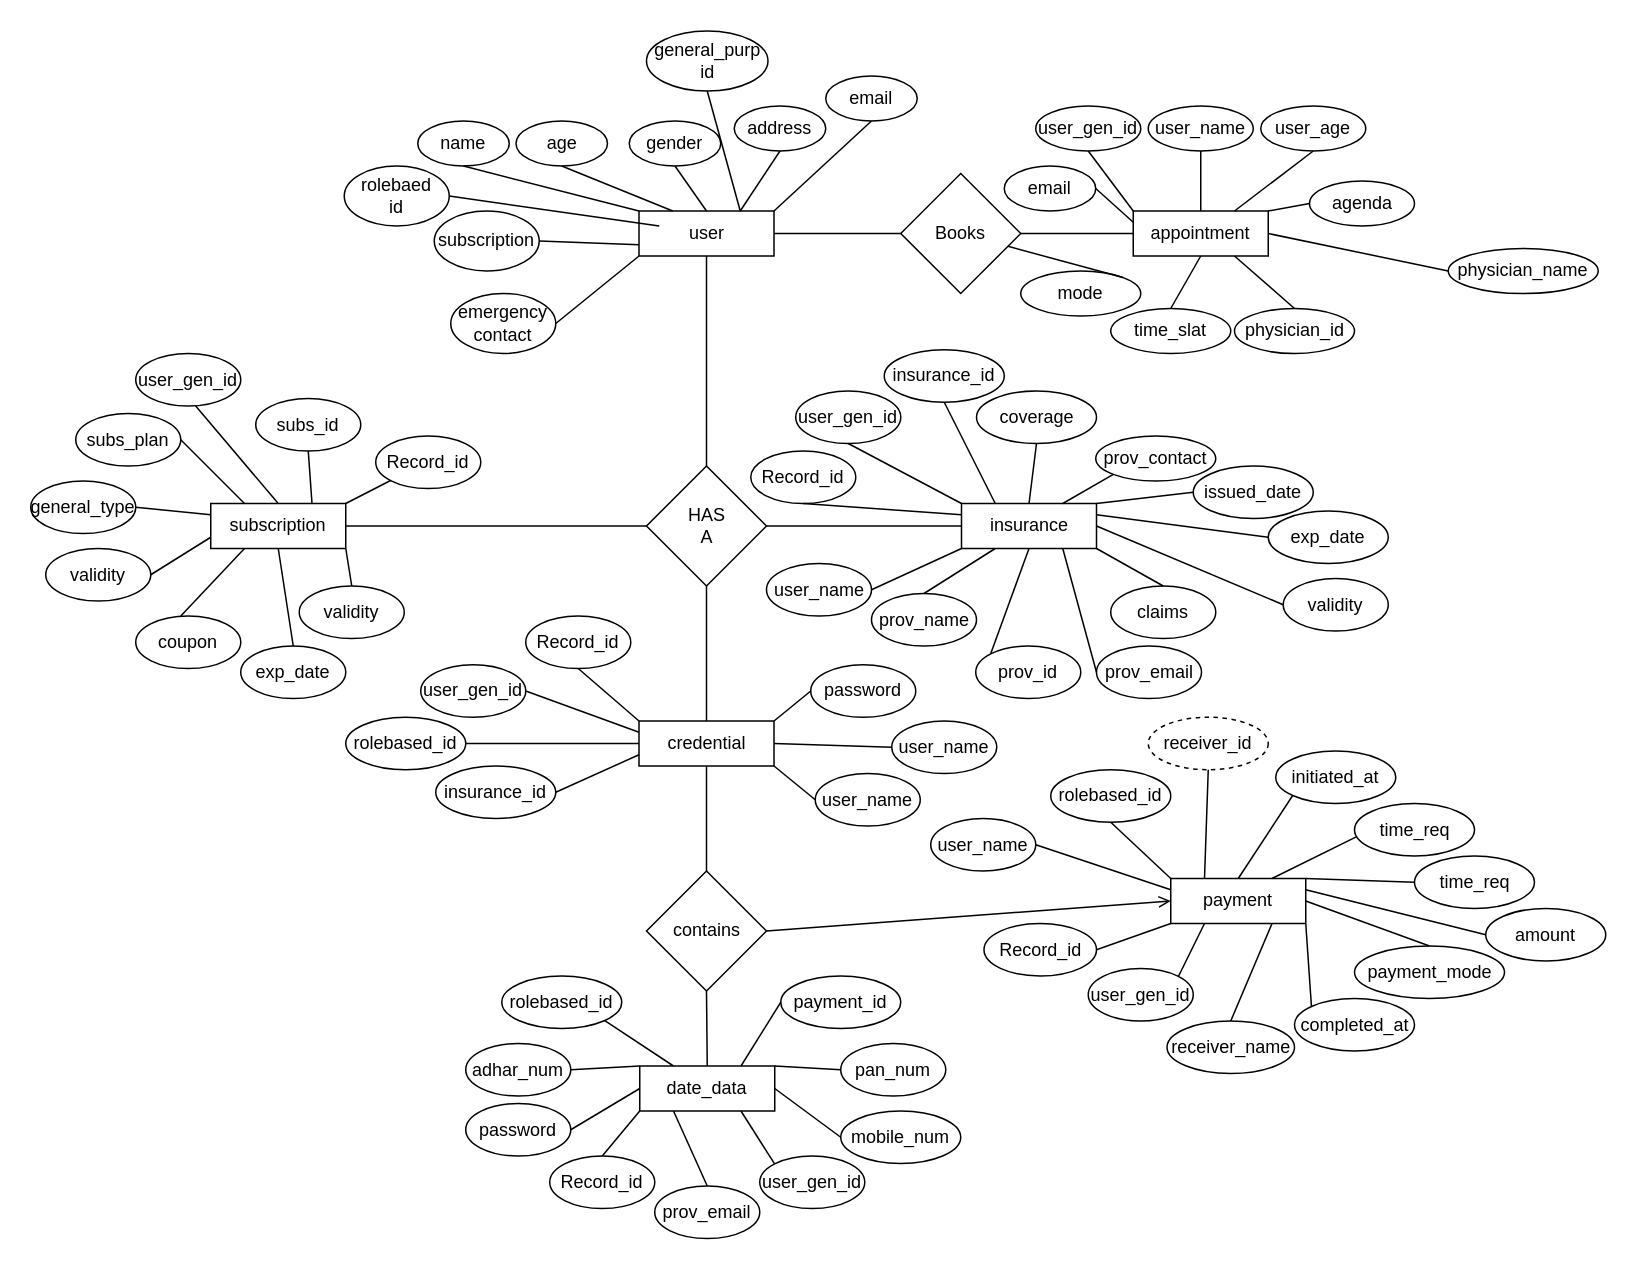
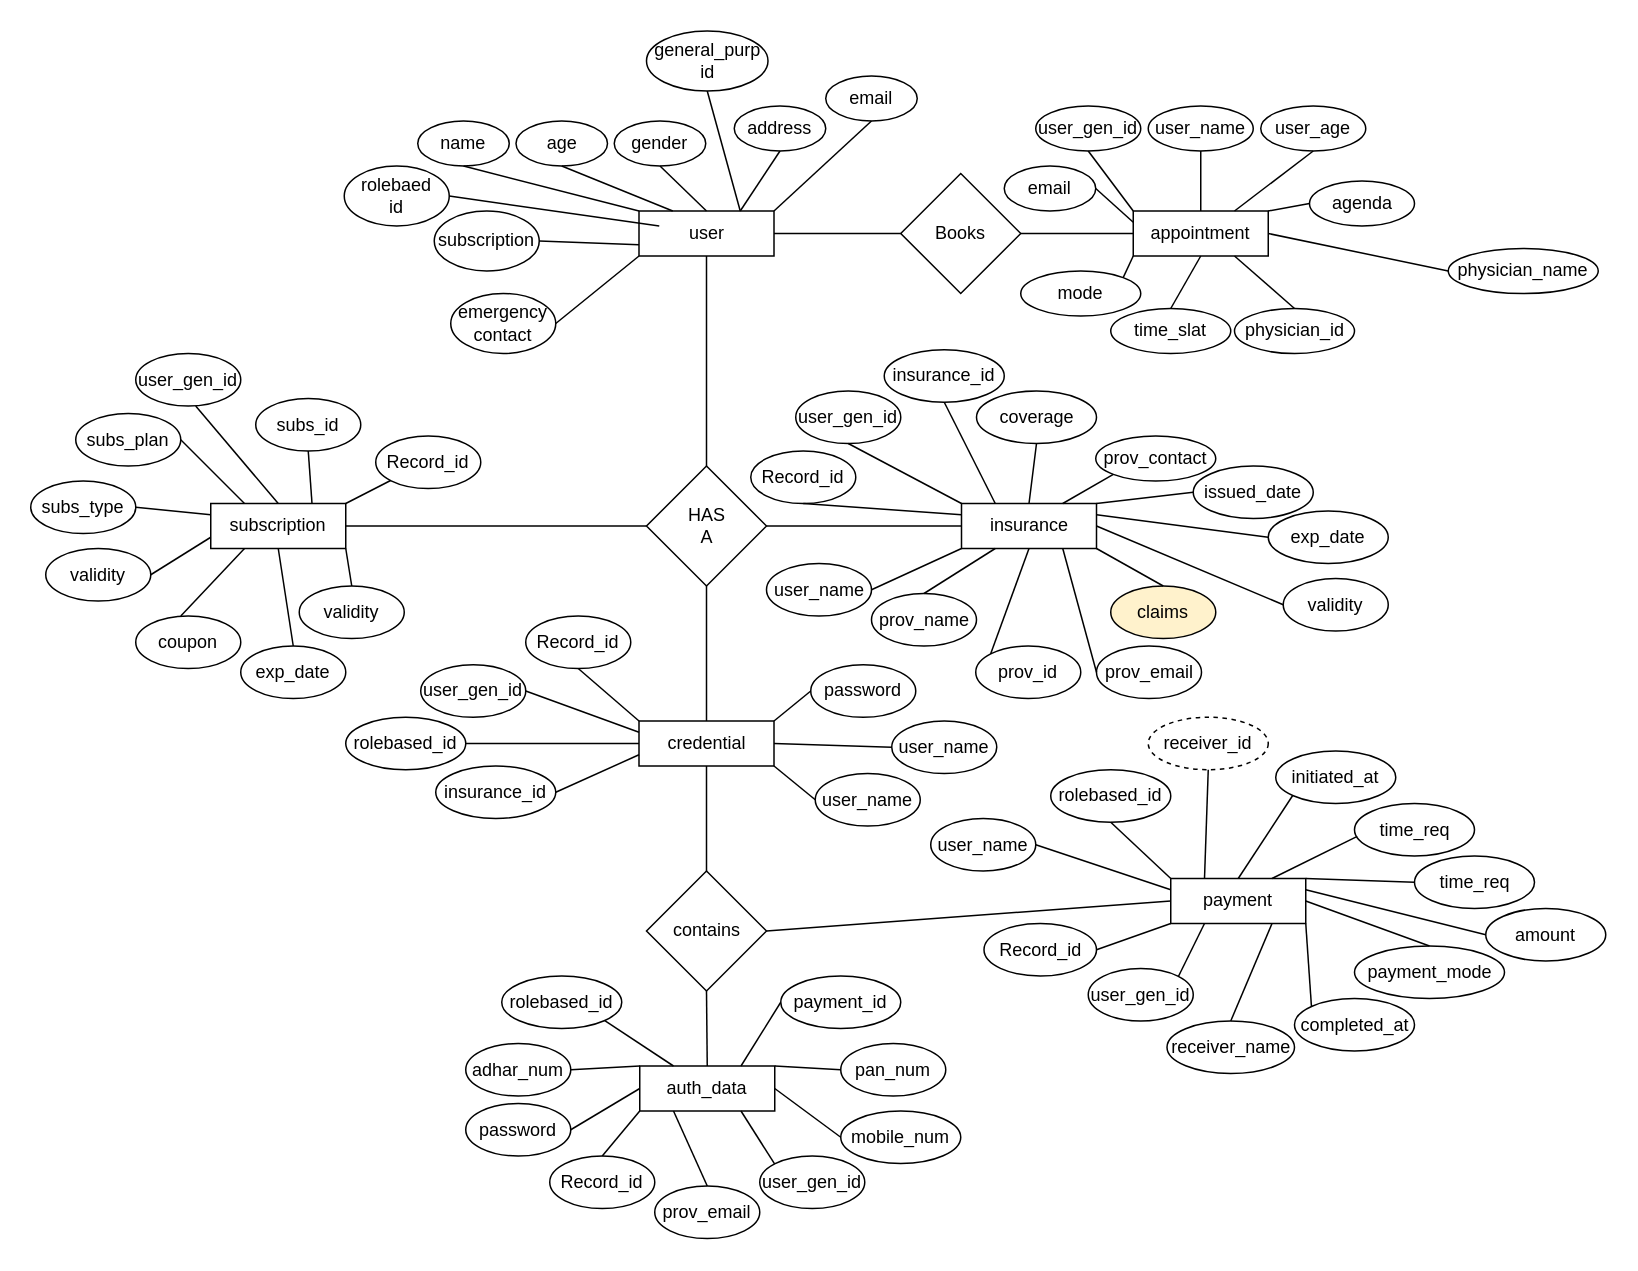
(675, 143) -> (660, 143)
(1056, 259) -> (1128, 267)
(83, 508) -> (83, 508)
(1163, 612) -> (1163, 612)
(1163, 901) -> (1164, 901)
(707, 1088) -> (707, 1088)
